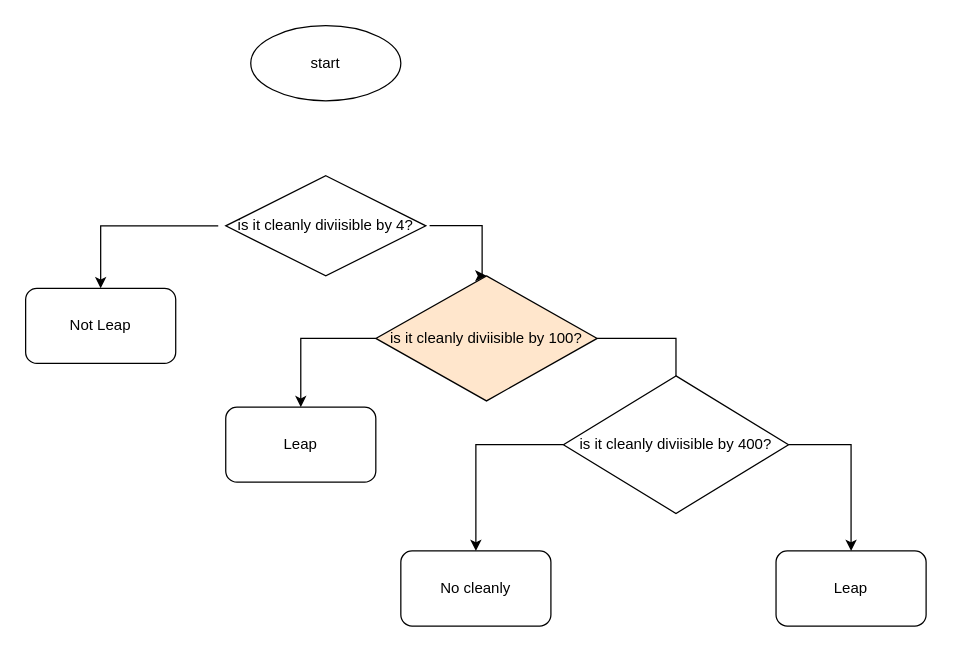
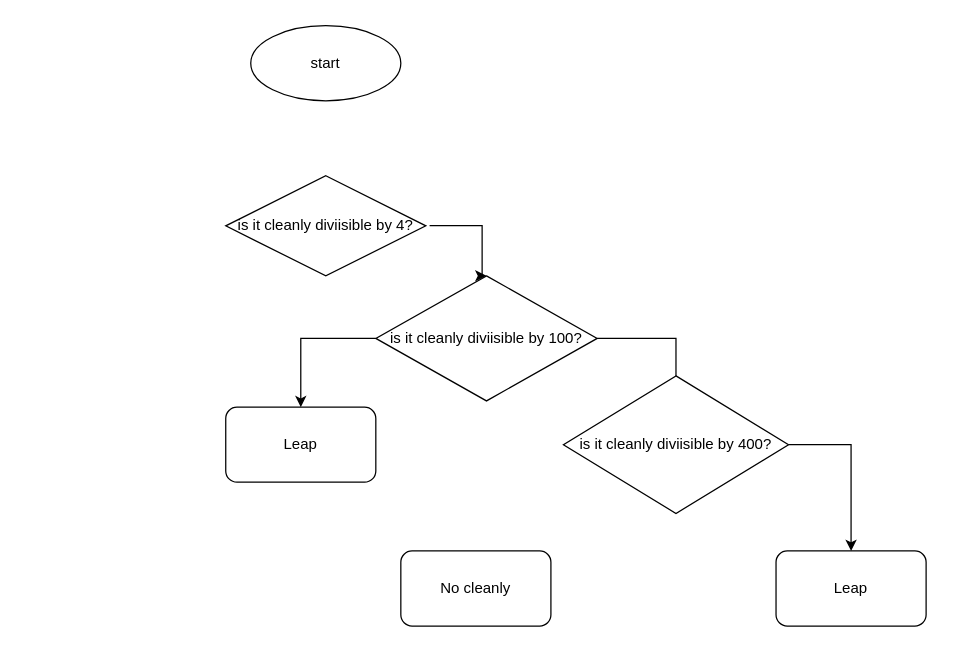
(133, 226) -> none
(101, 326) -> none
(486, 338) -> (486, 338)
(476, 449) -> none
